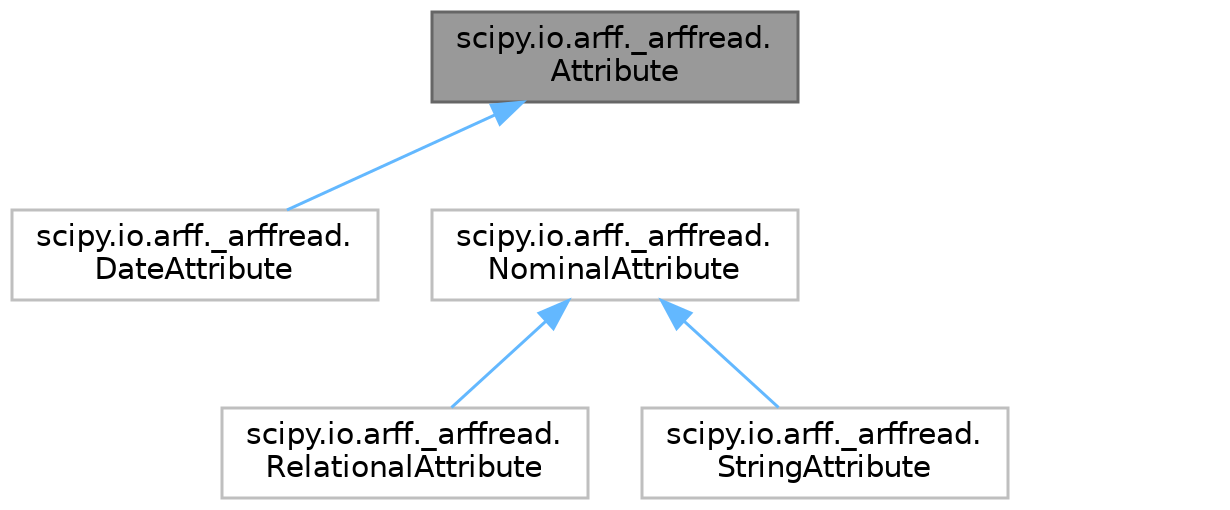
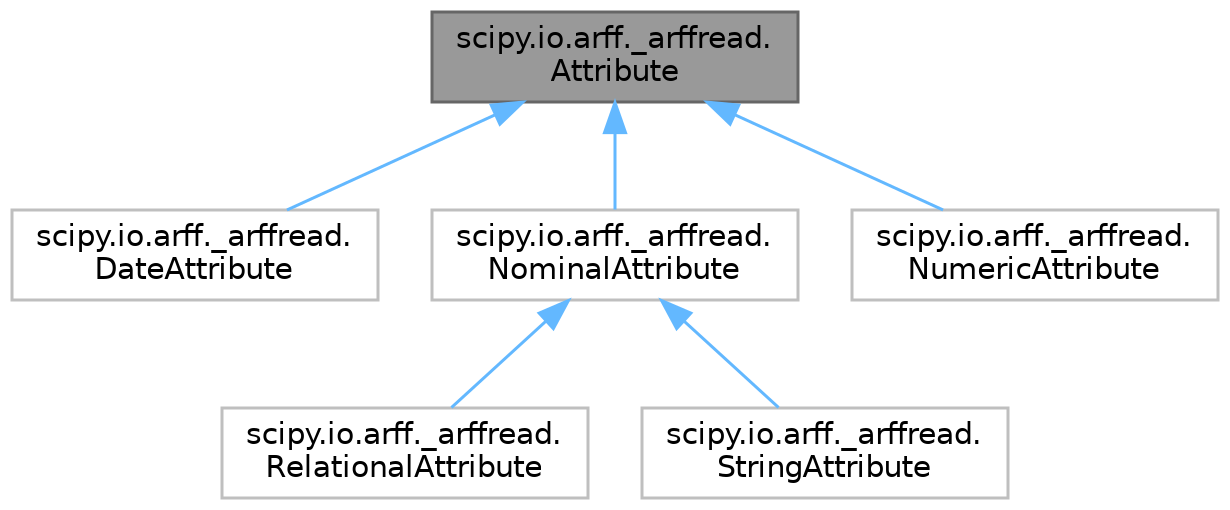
none -> (615, 171)
none -> (1035, 255)
